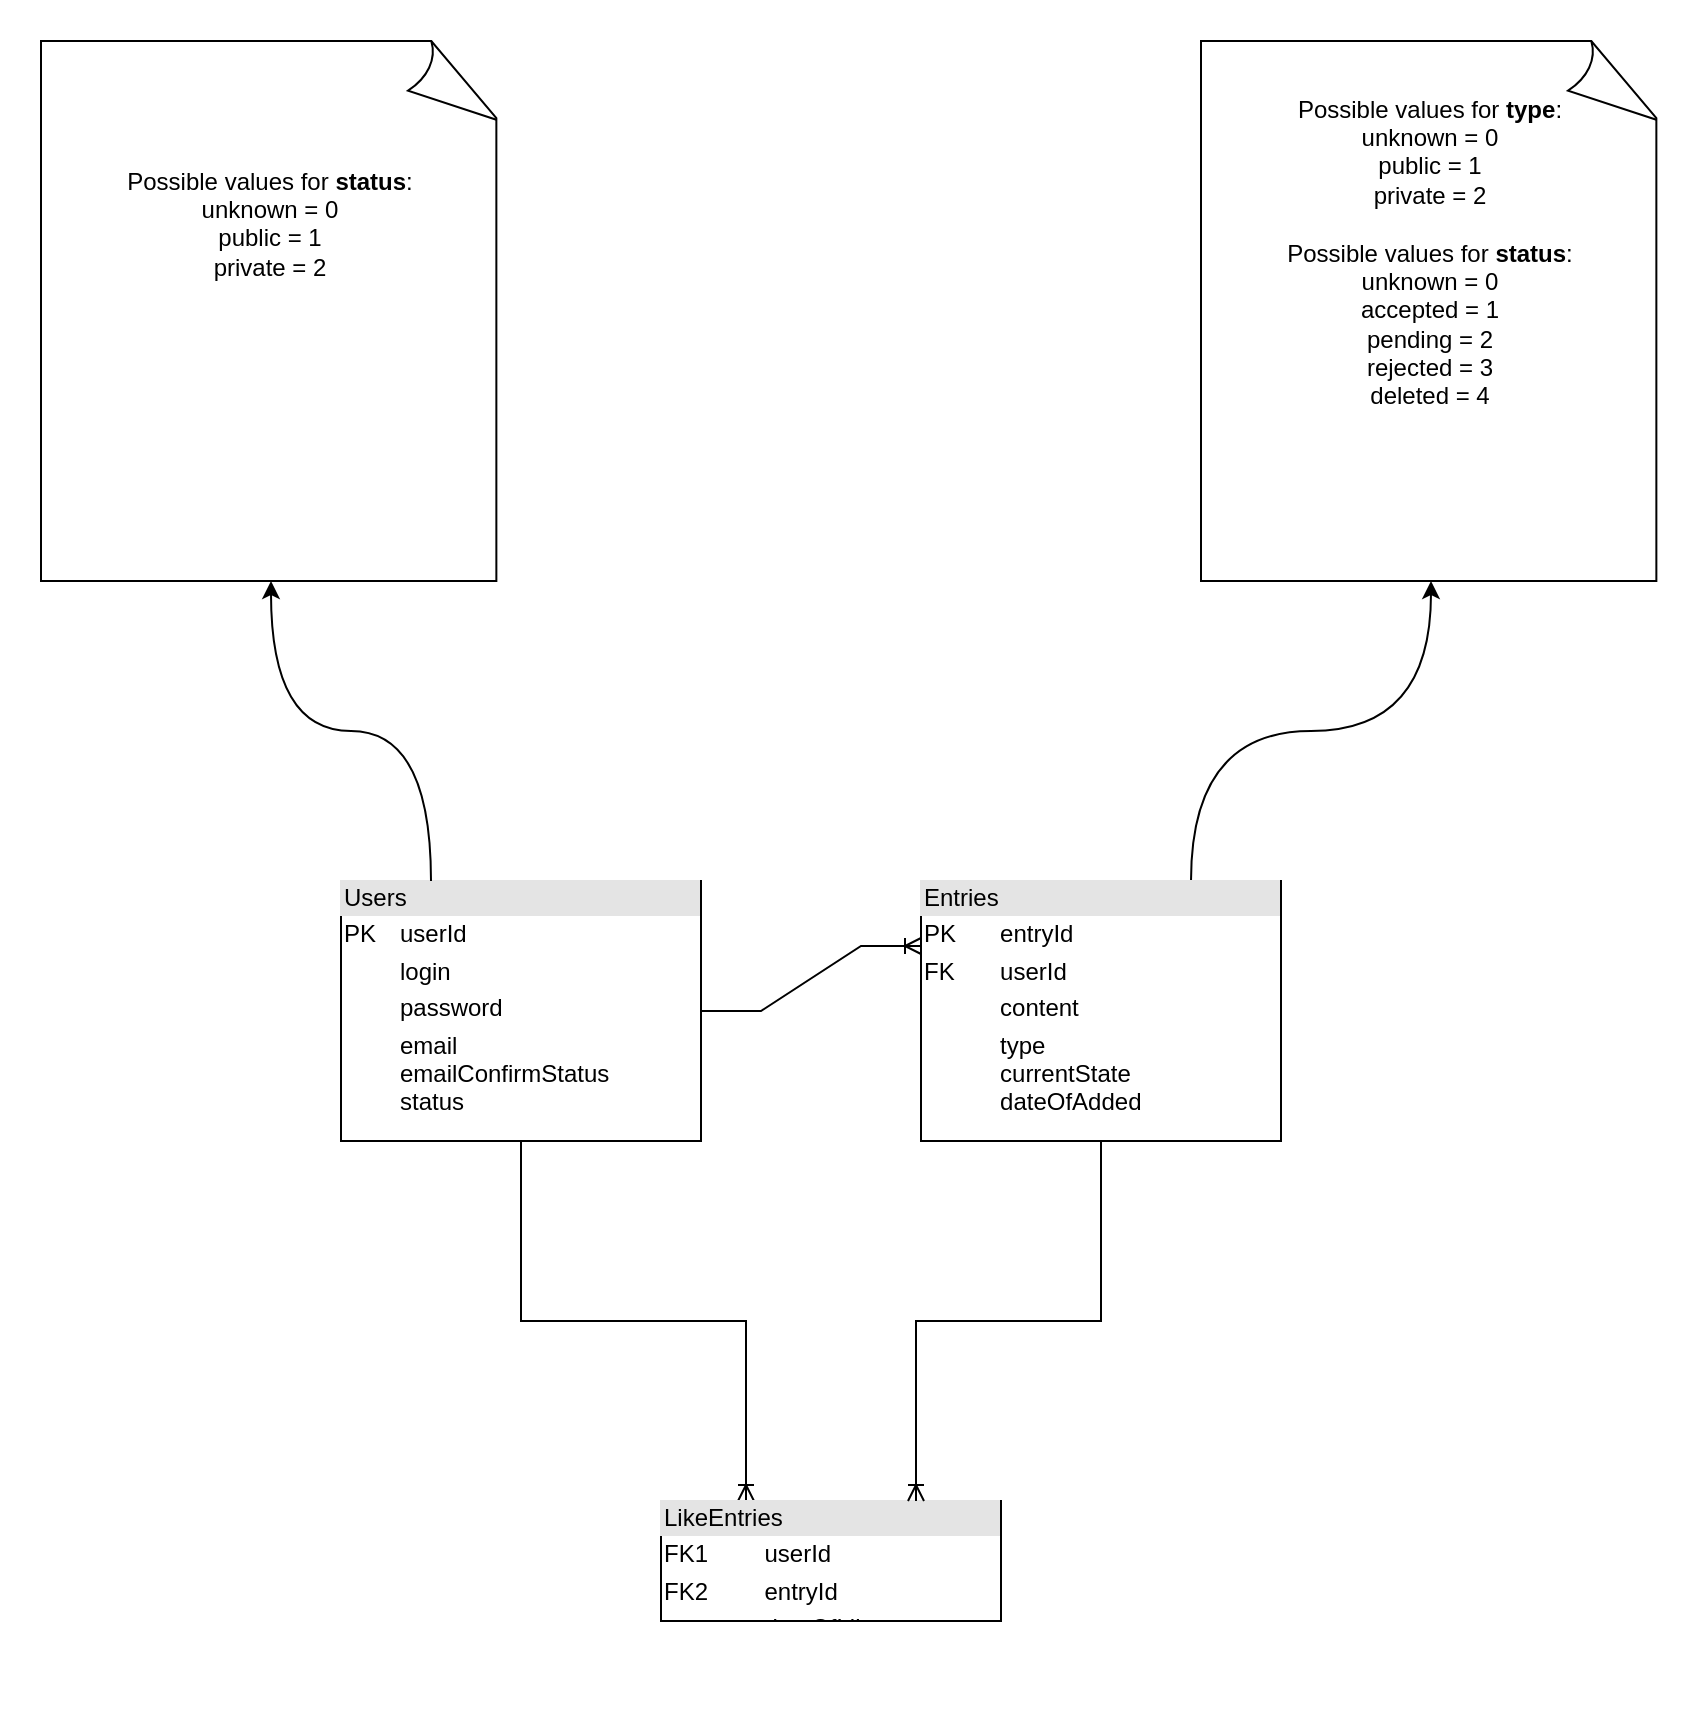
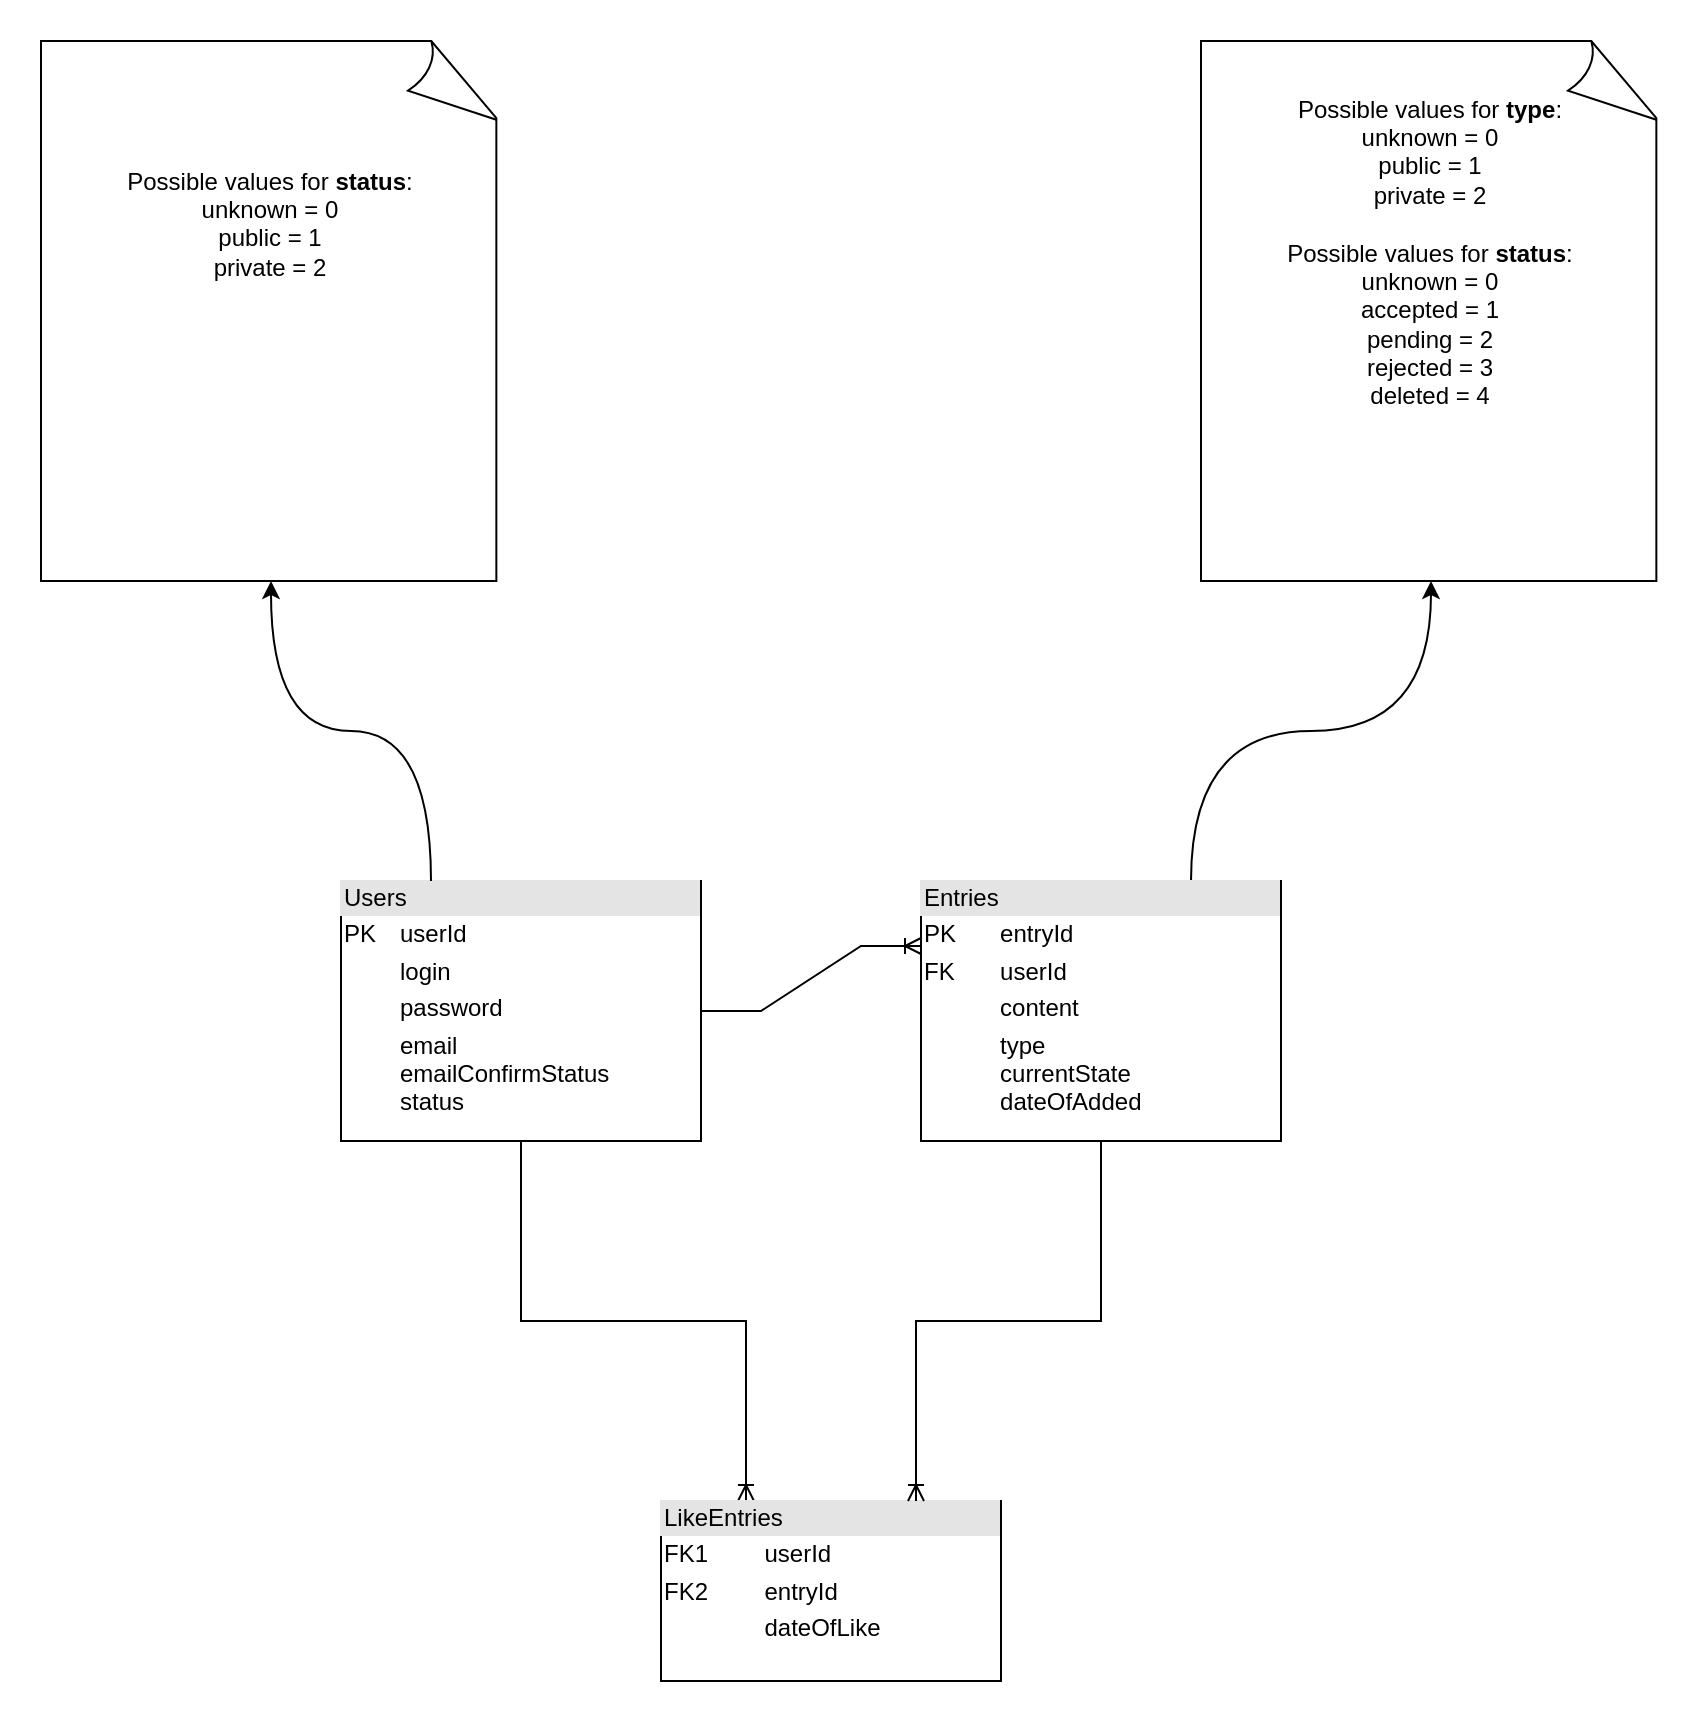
(831, 1561) -> (831, 1591)
